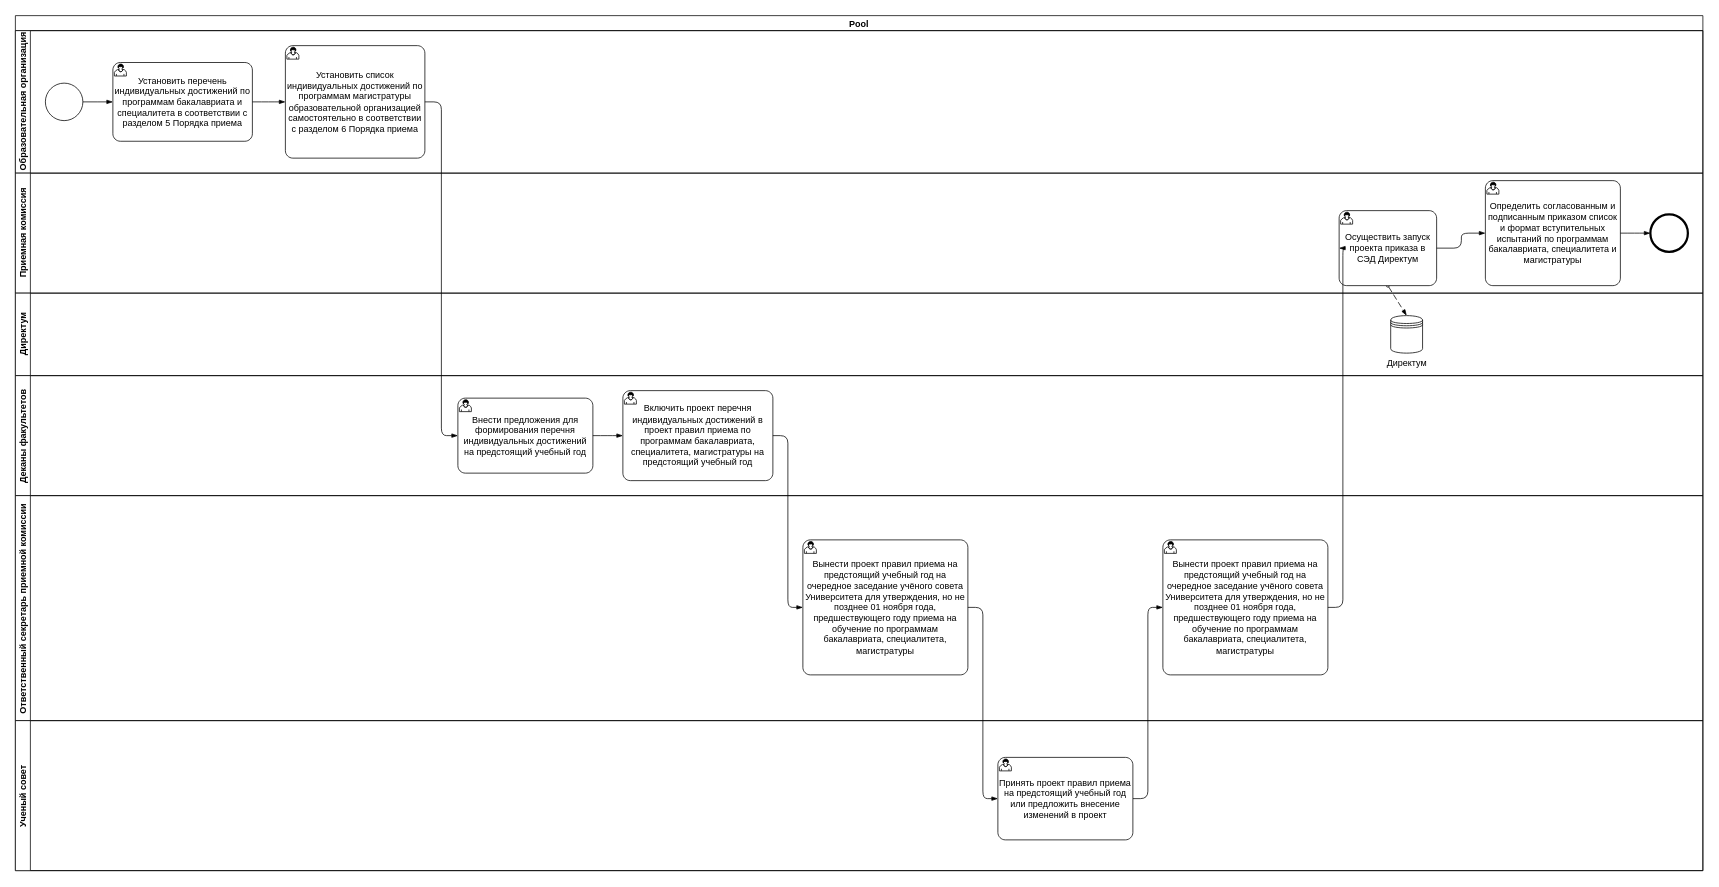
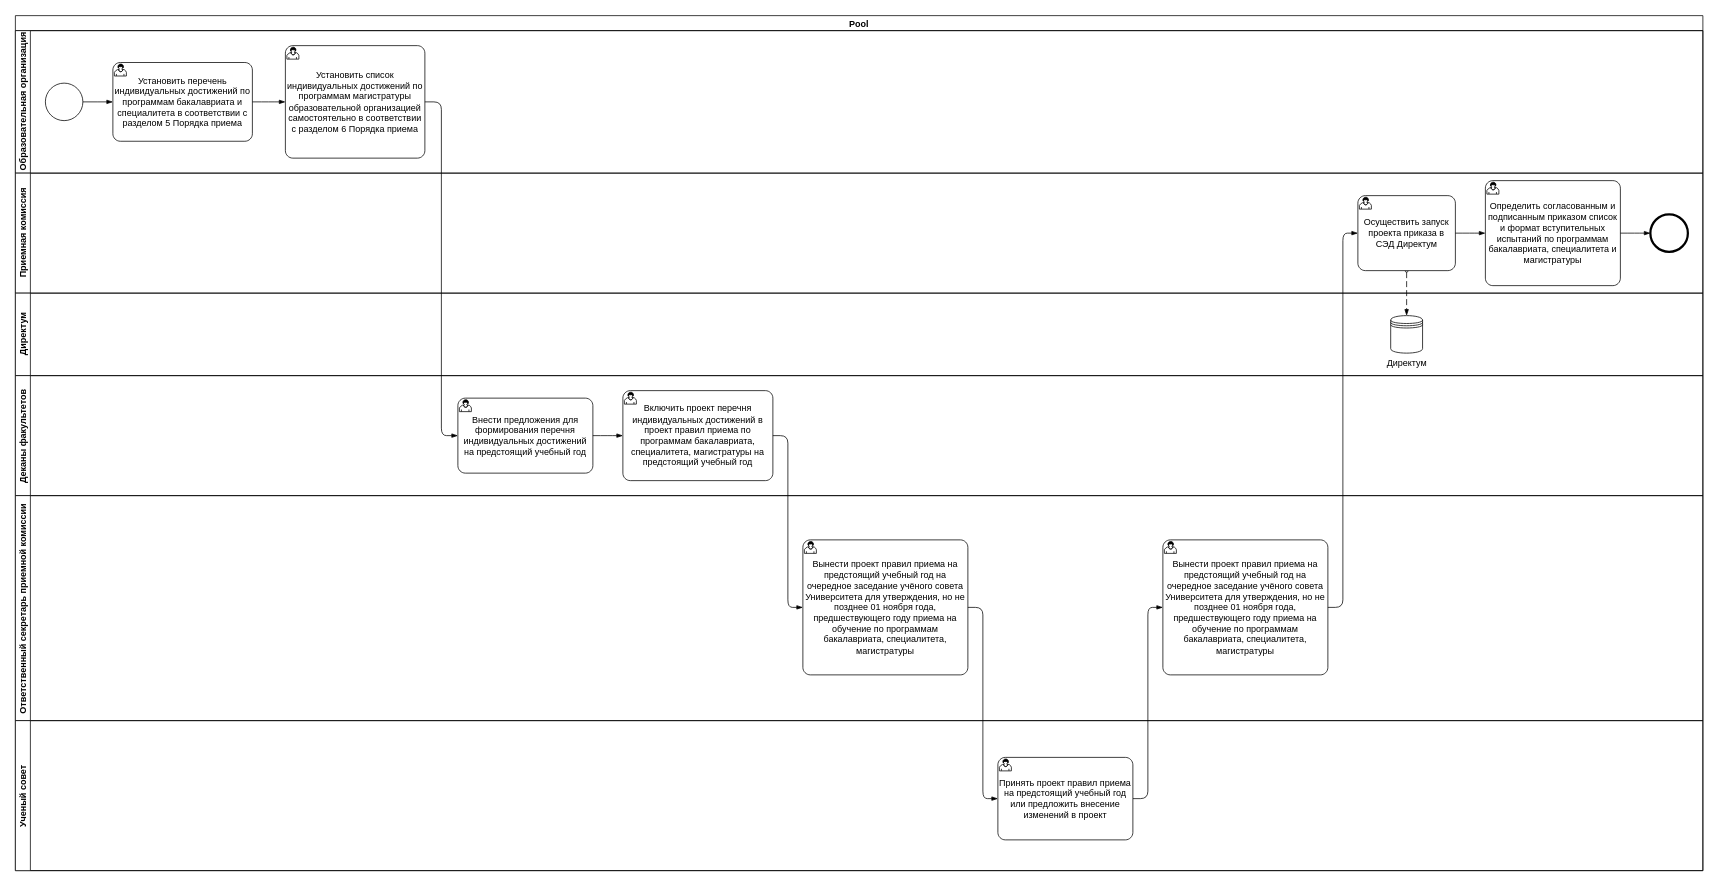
(1388, 248) -> (1407, 233)
